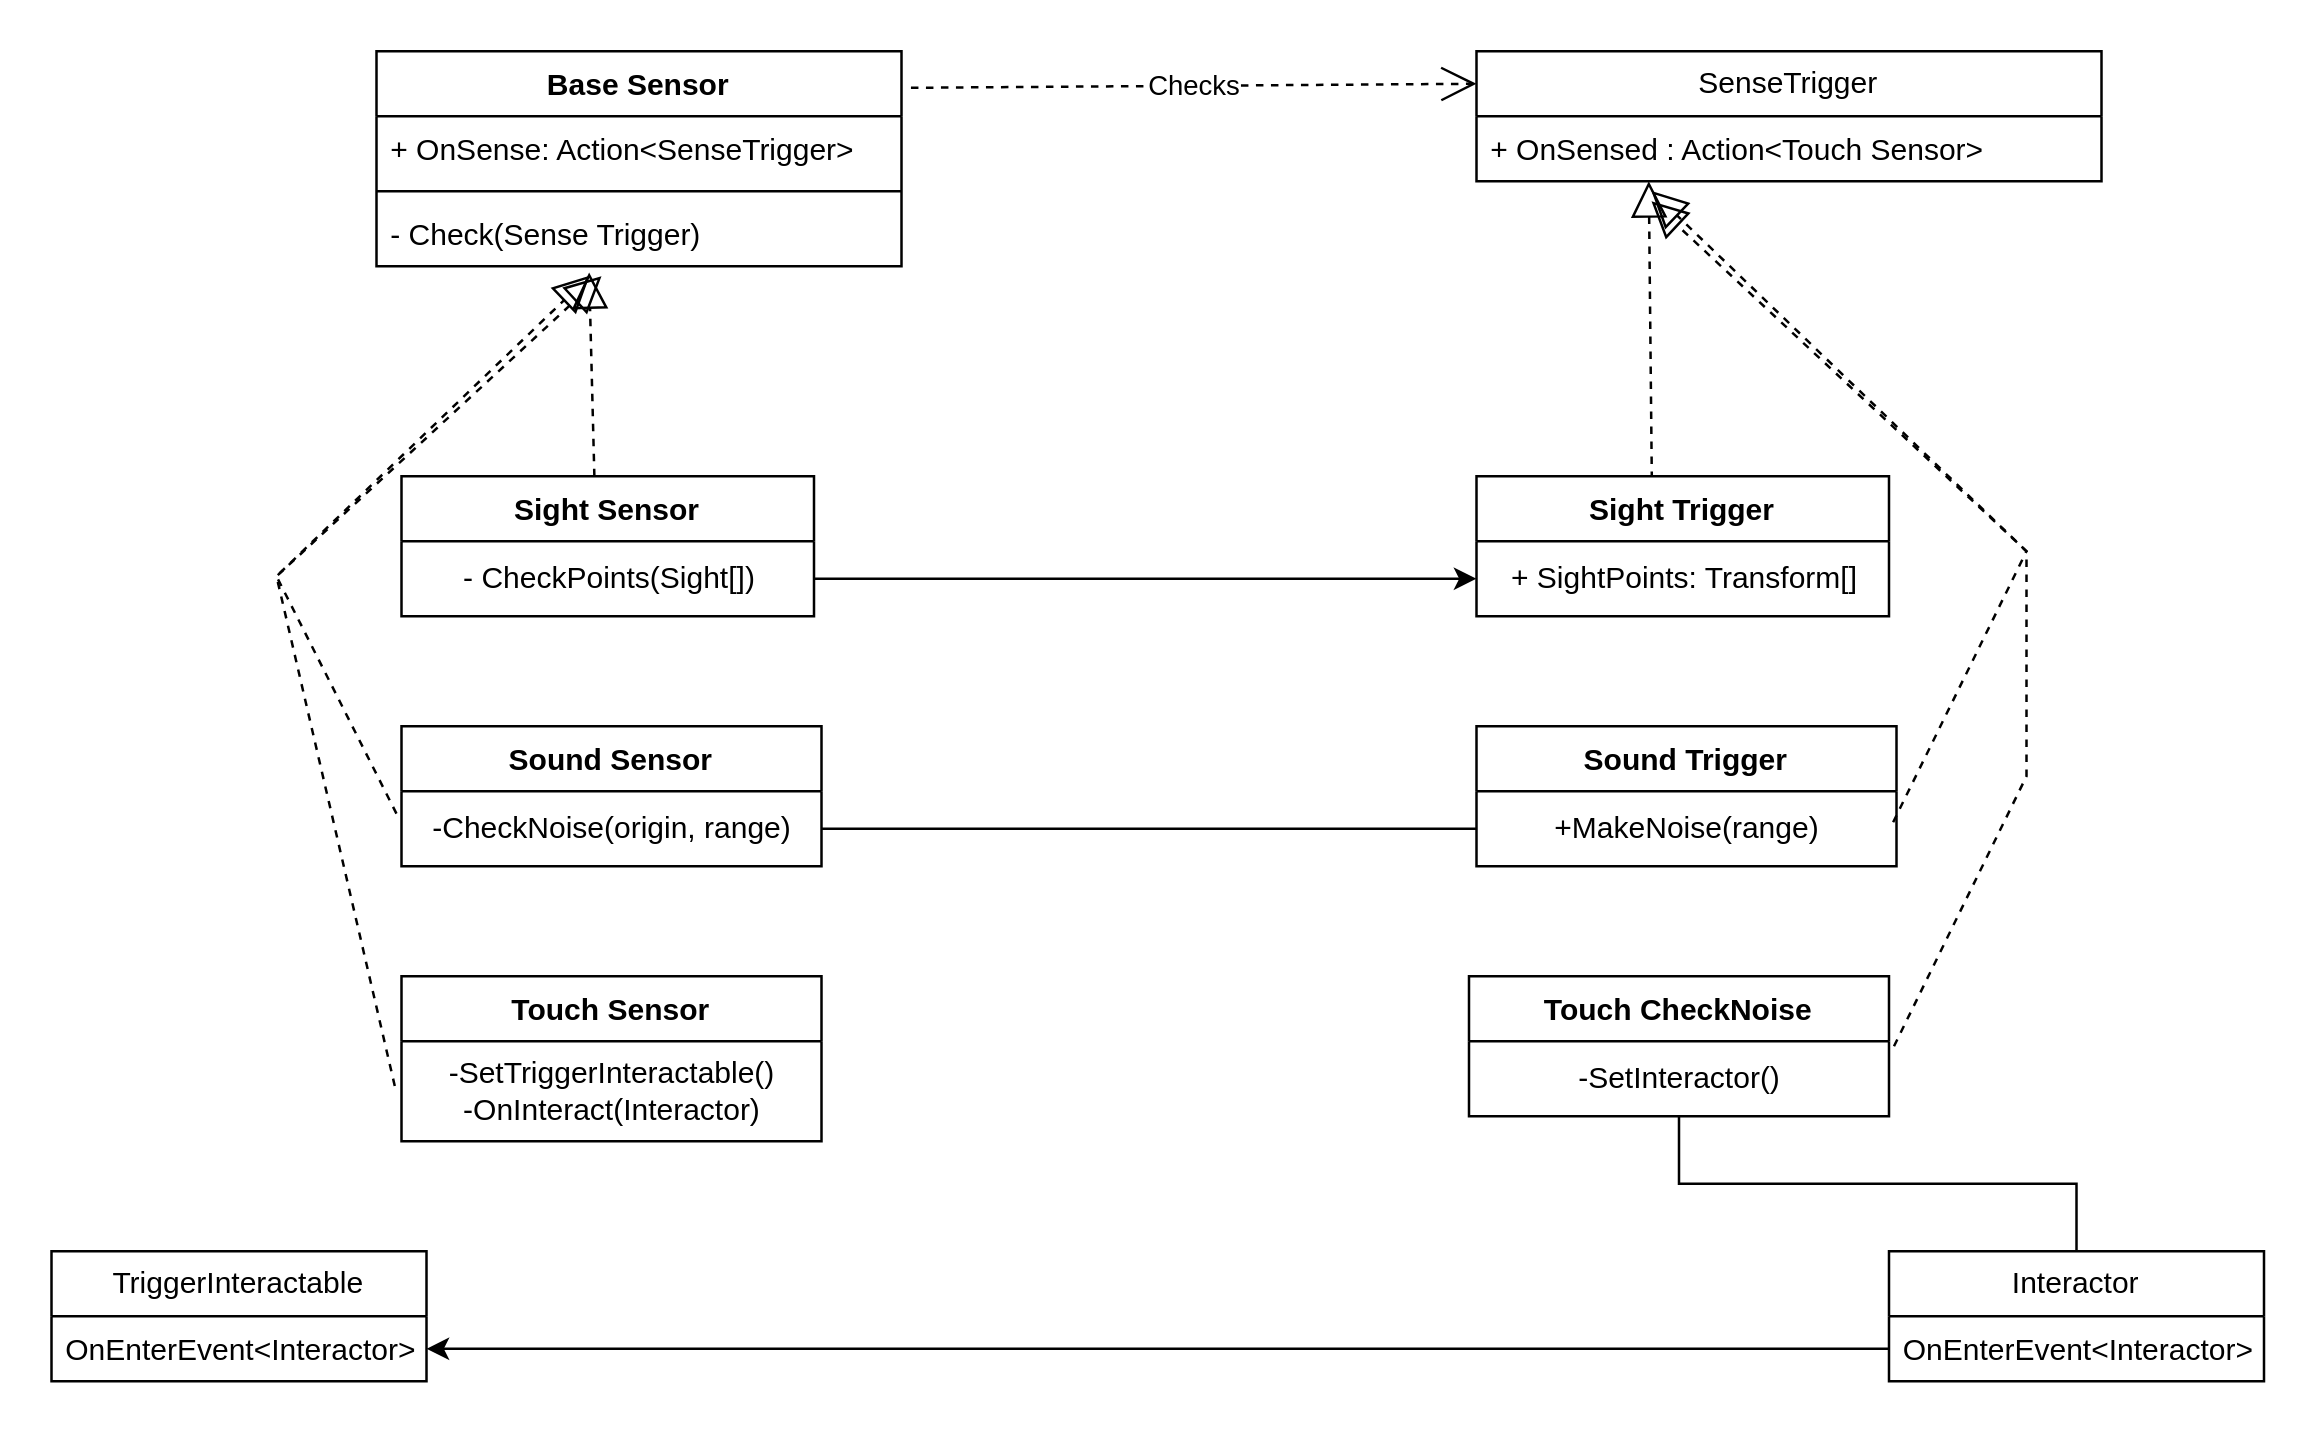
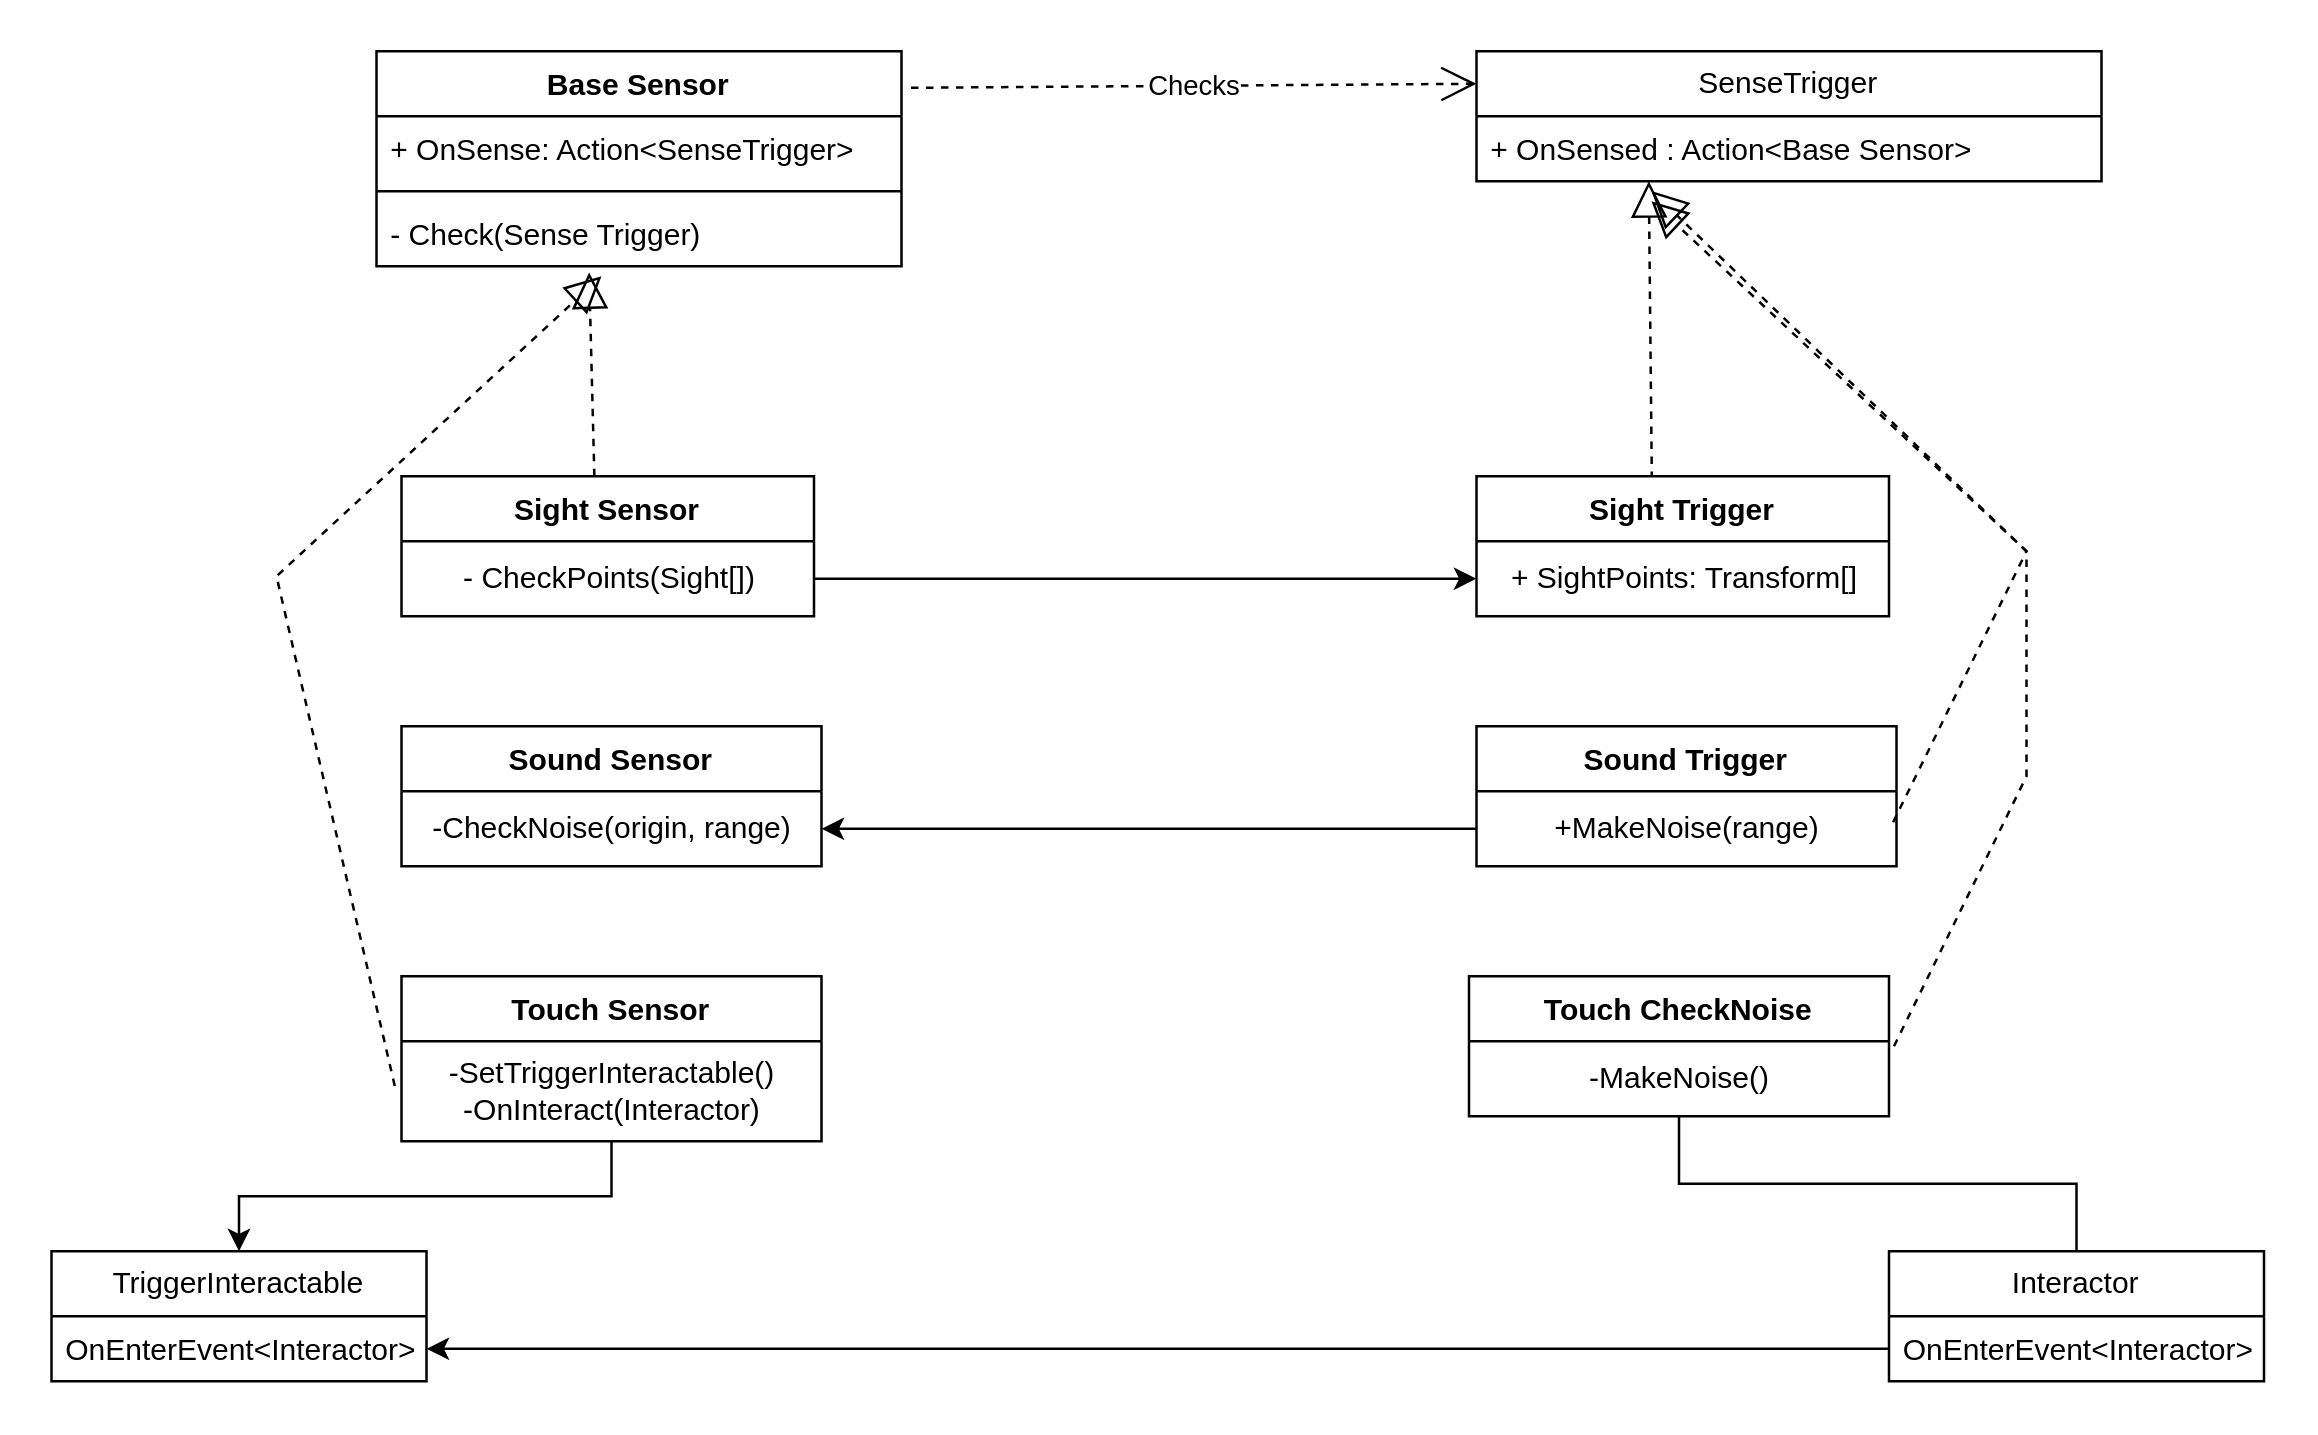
(1745, 152) -> (1737, 152)
(340, 702) -> none
(833, 829) -> (839, 829)
(1680, 1079) -> (1680, 1079)
none -> (431, 1196)
